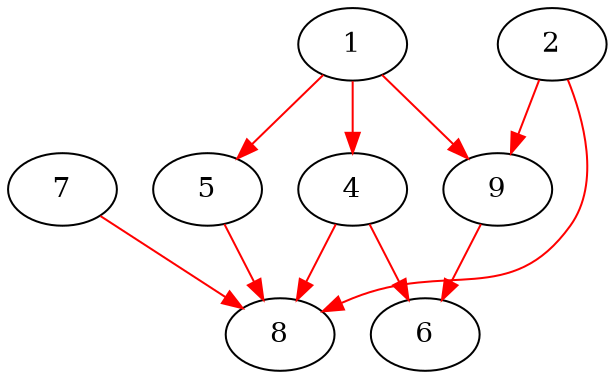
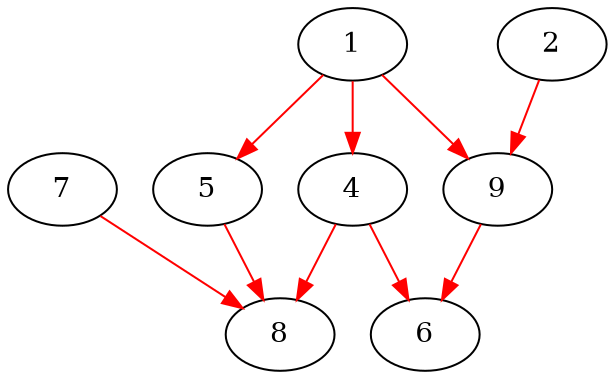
(535, 259) -> none
